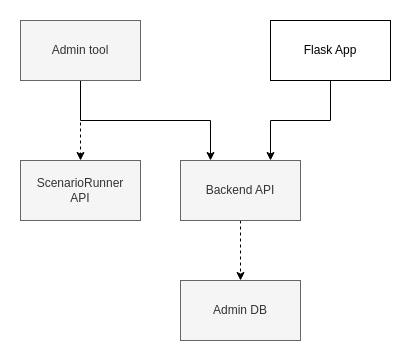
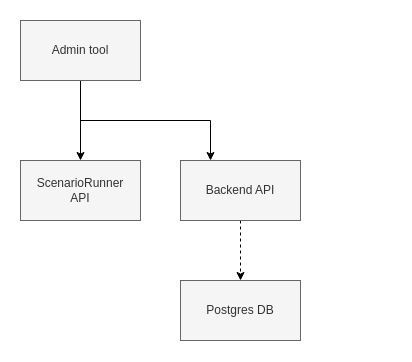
(331, 51) -> none
(305, 121) -> none
(81, 138) -> (81, 138)
(241, 311) -> (241, 311)
